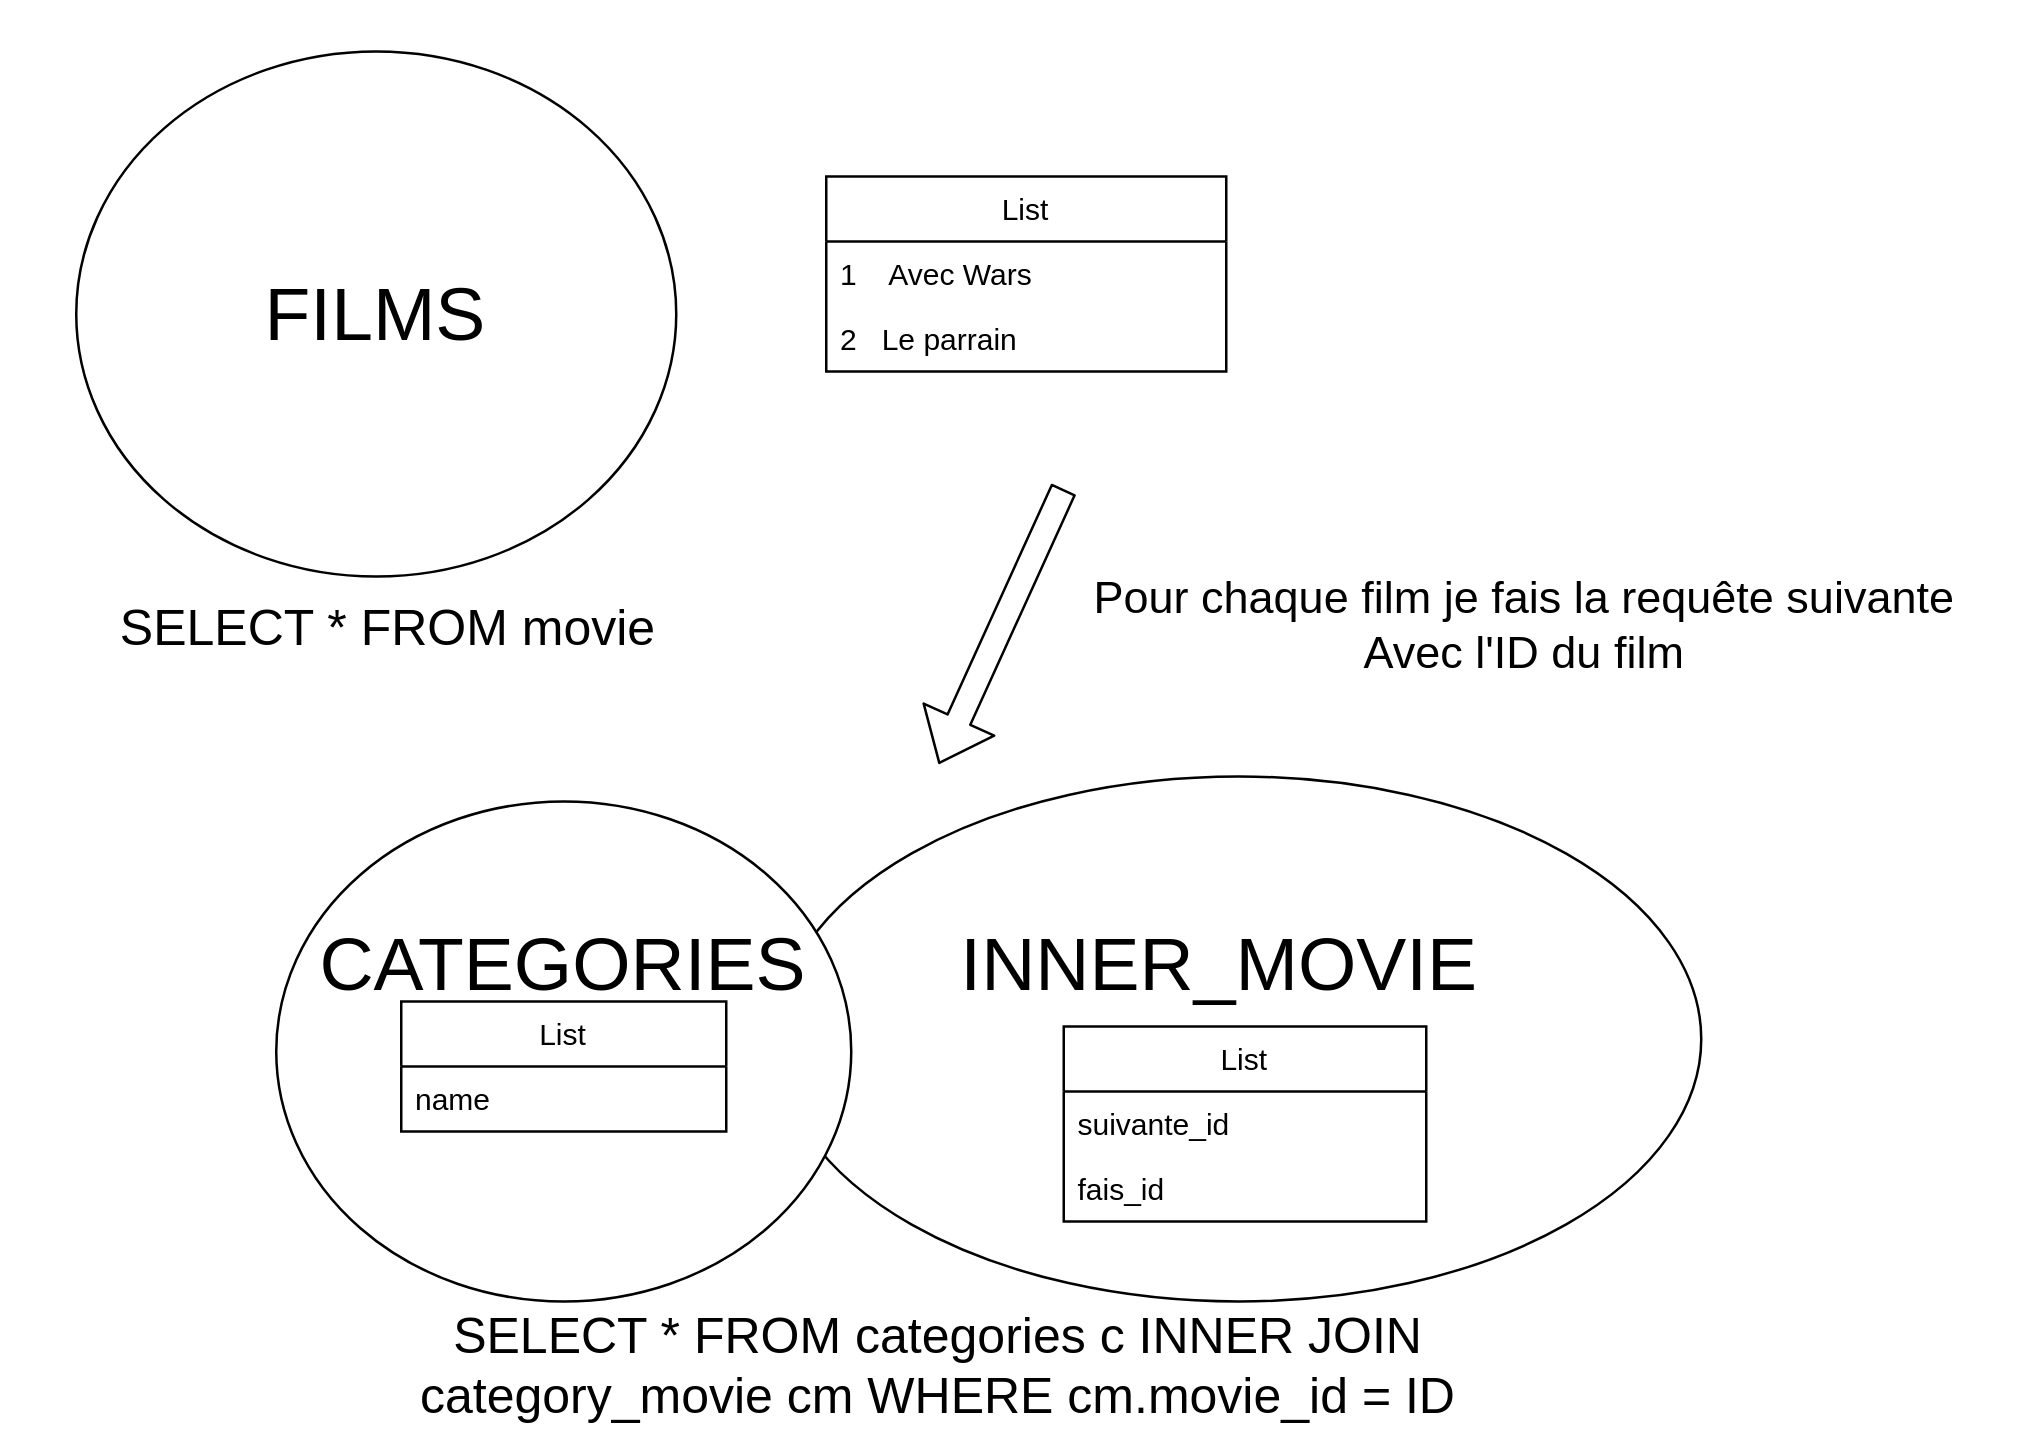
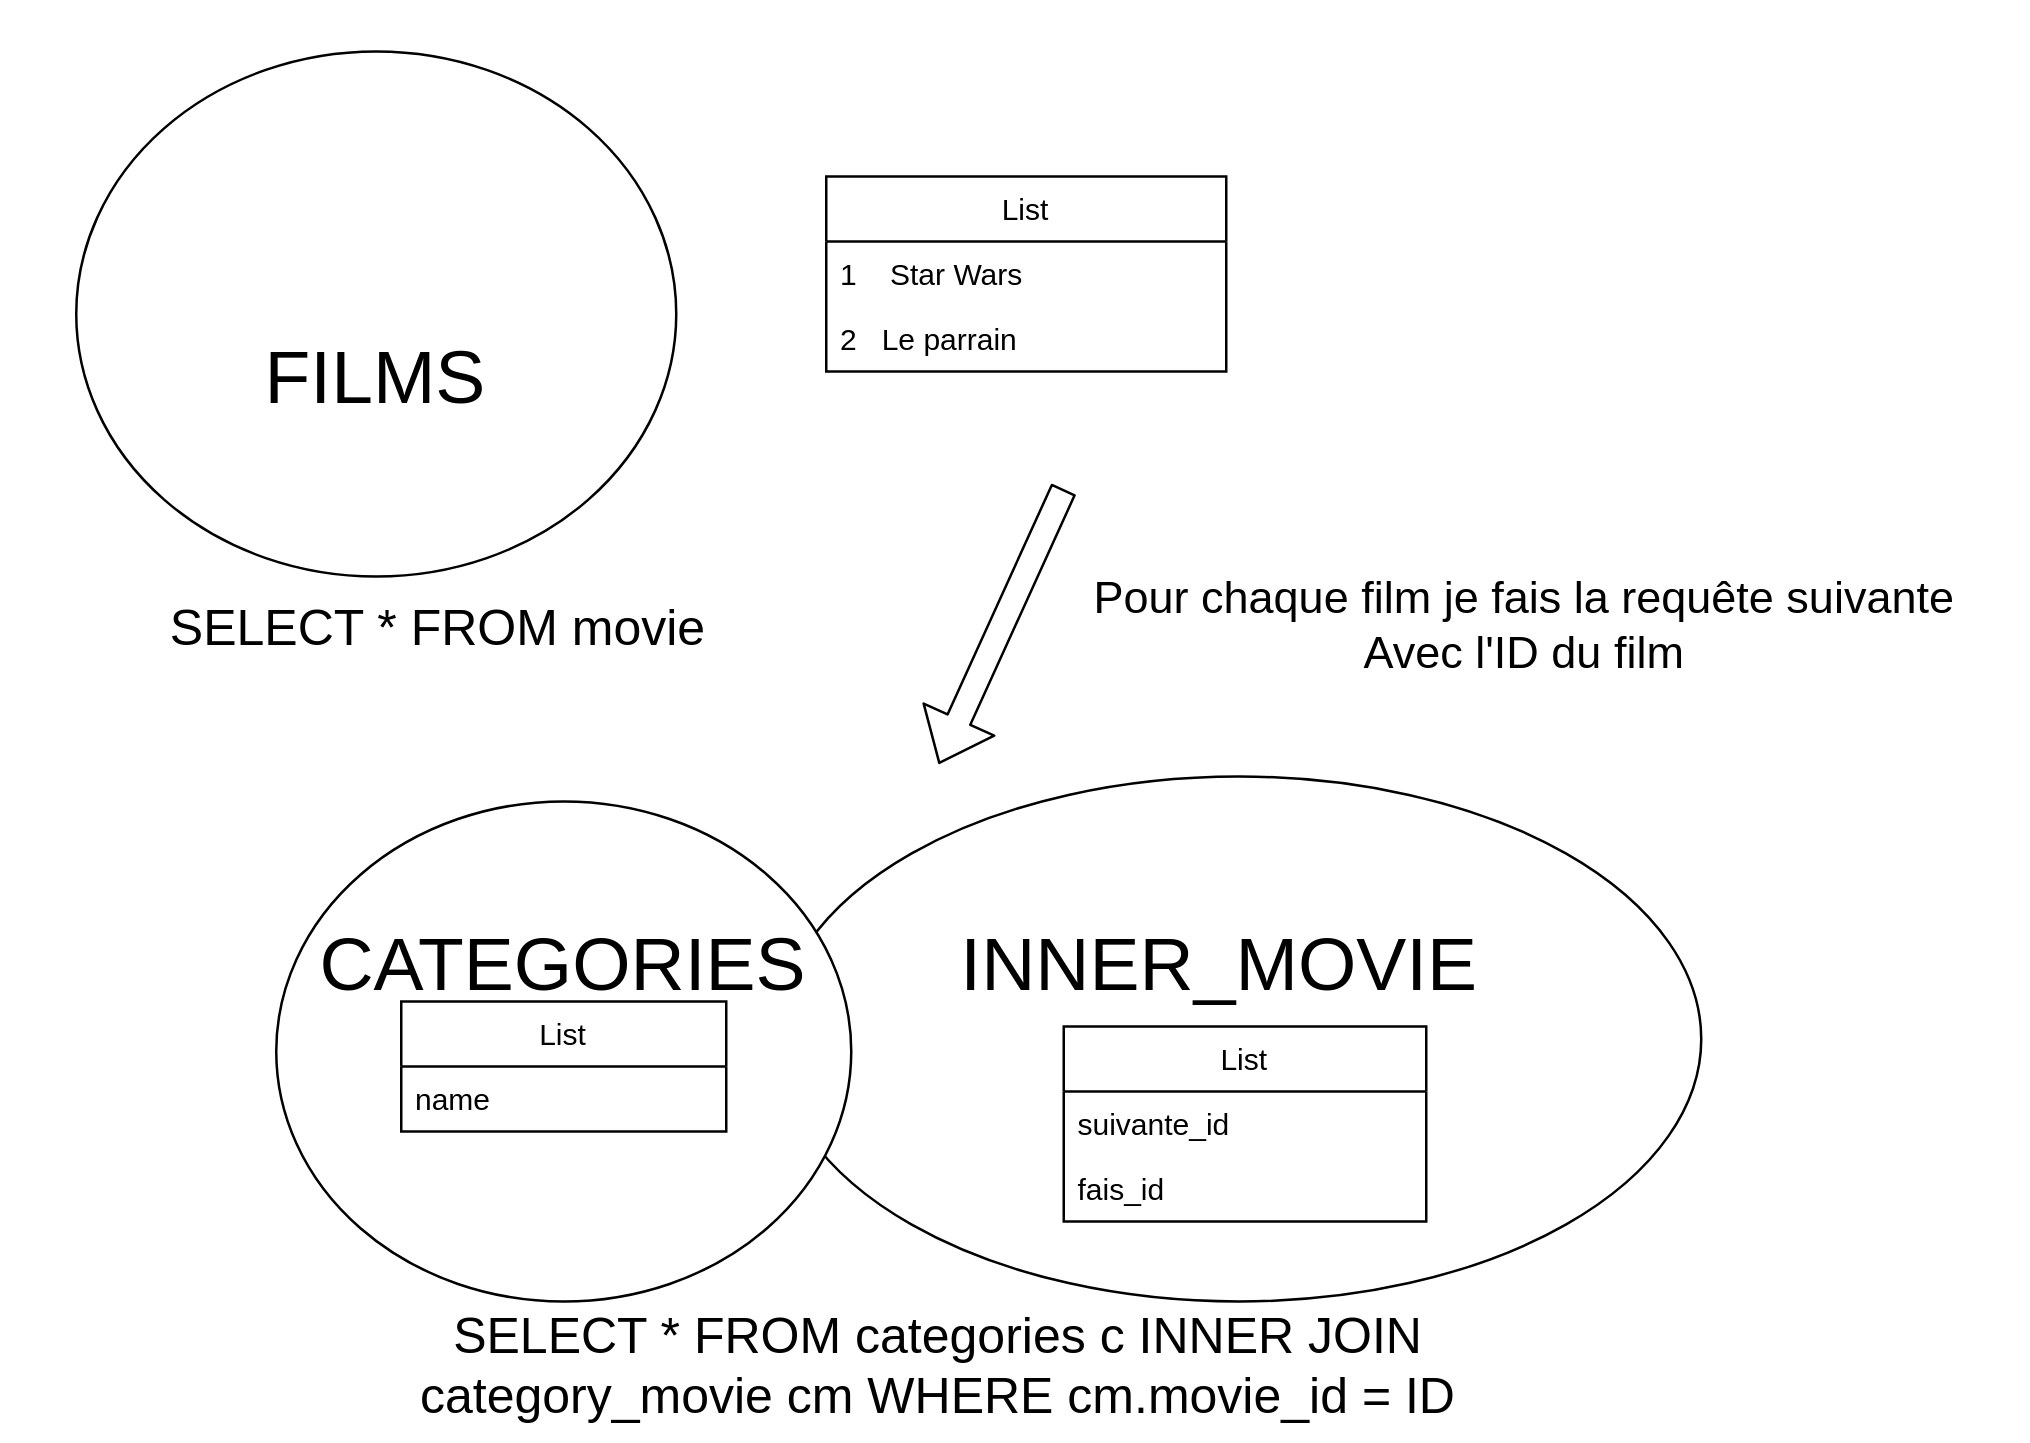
(946, 275) -> (946, 275)
(376, 314) -> (376, 376)
(389, 626) -> (439, 626)
